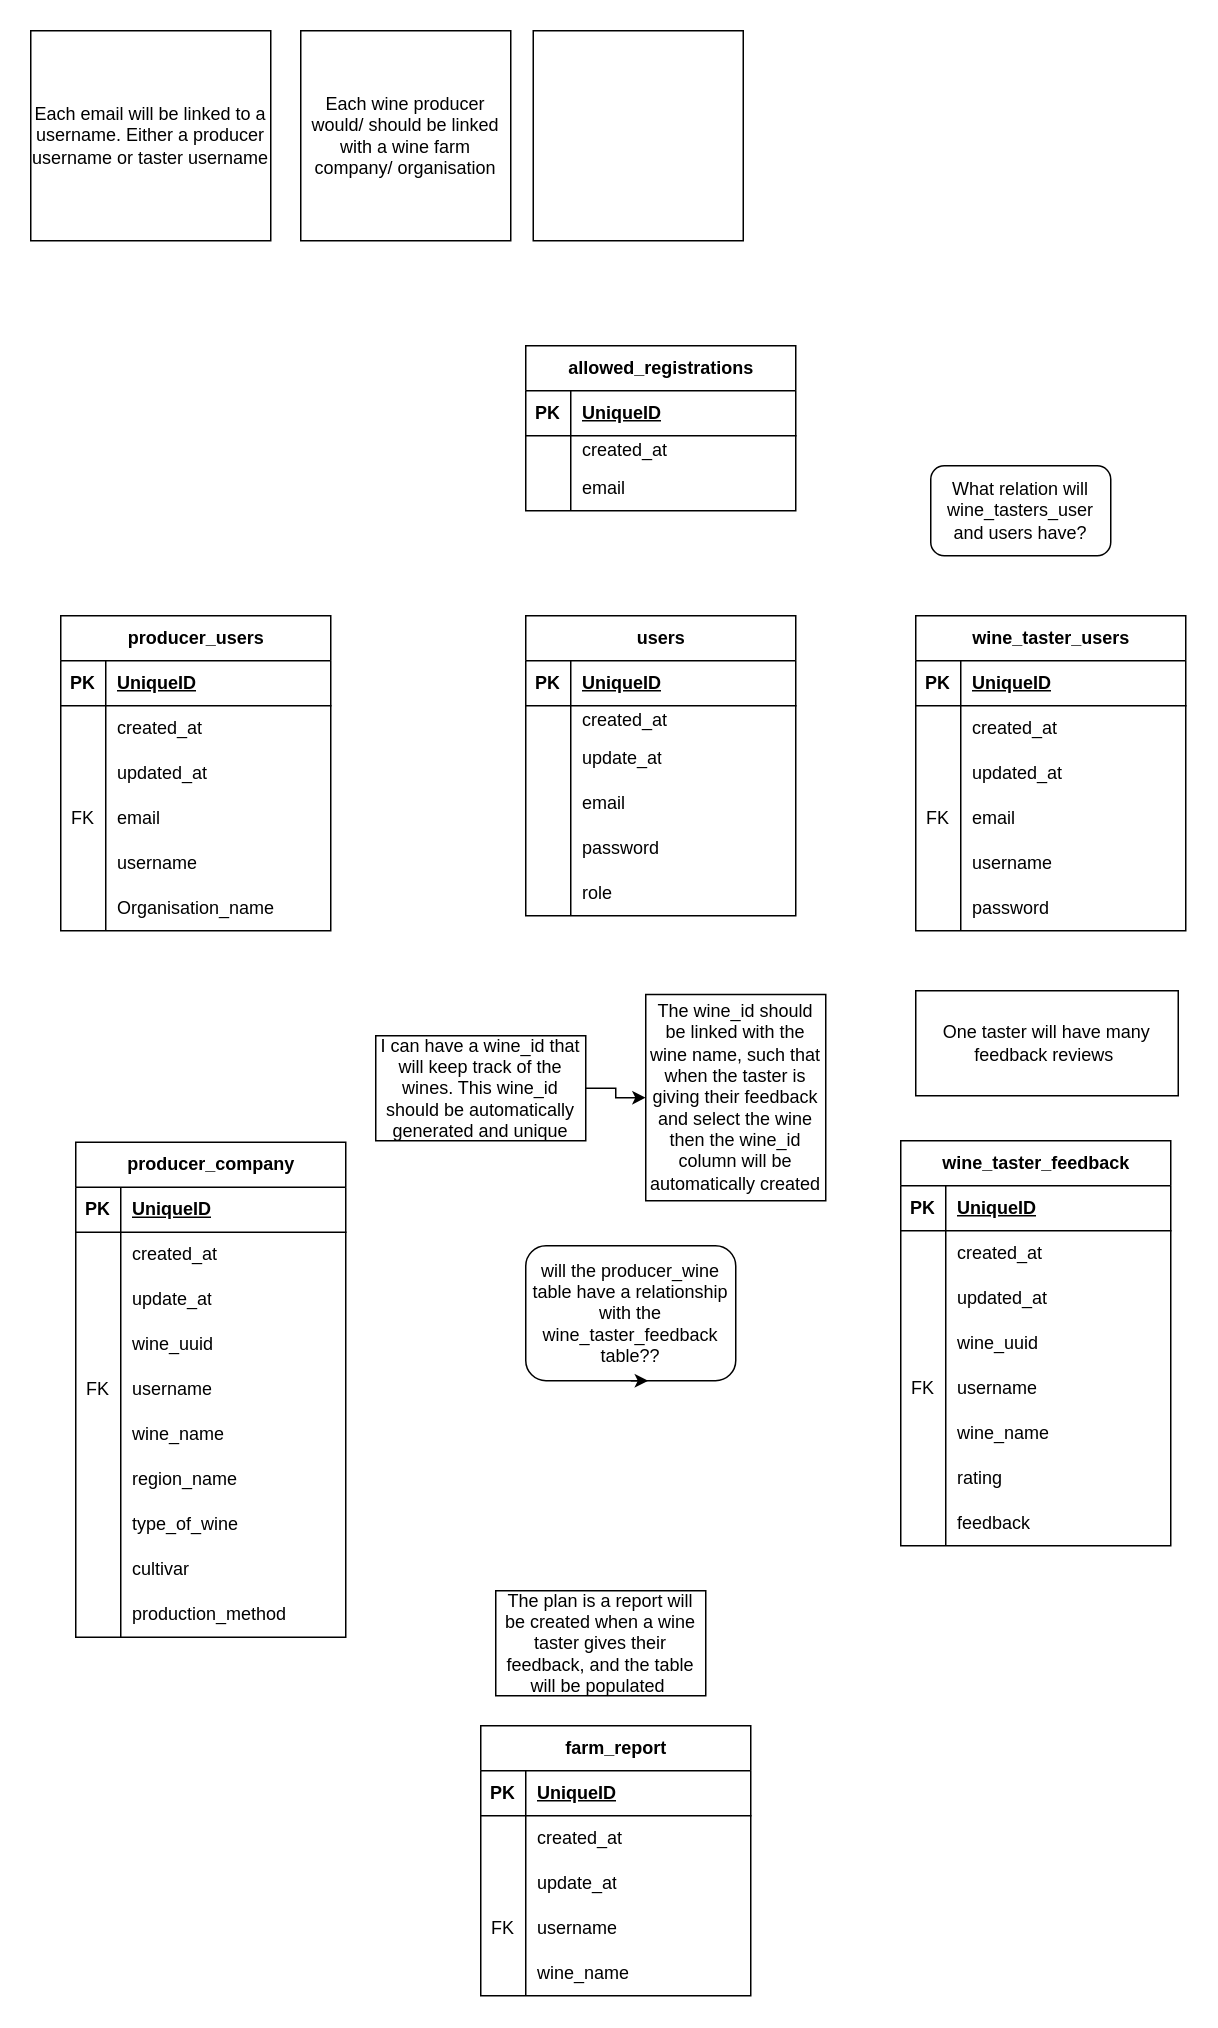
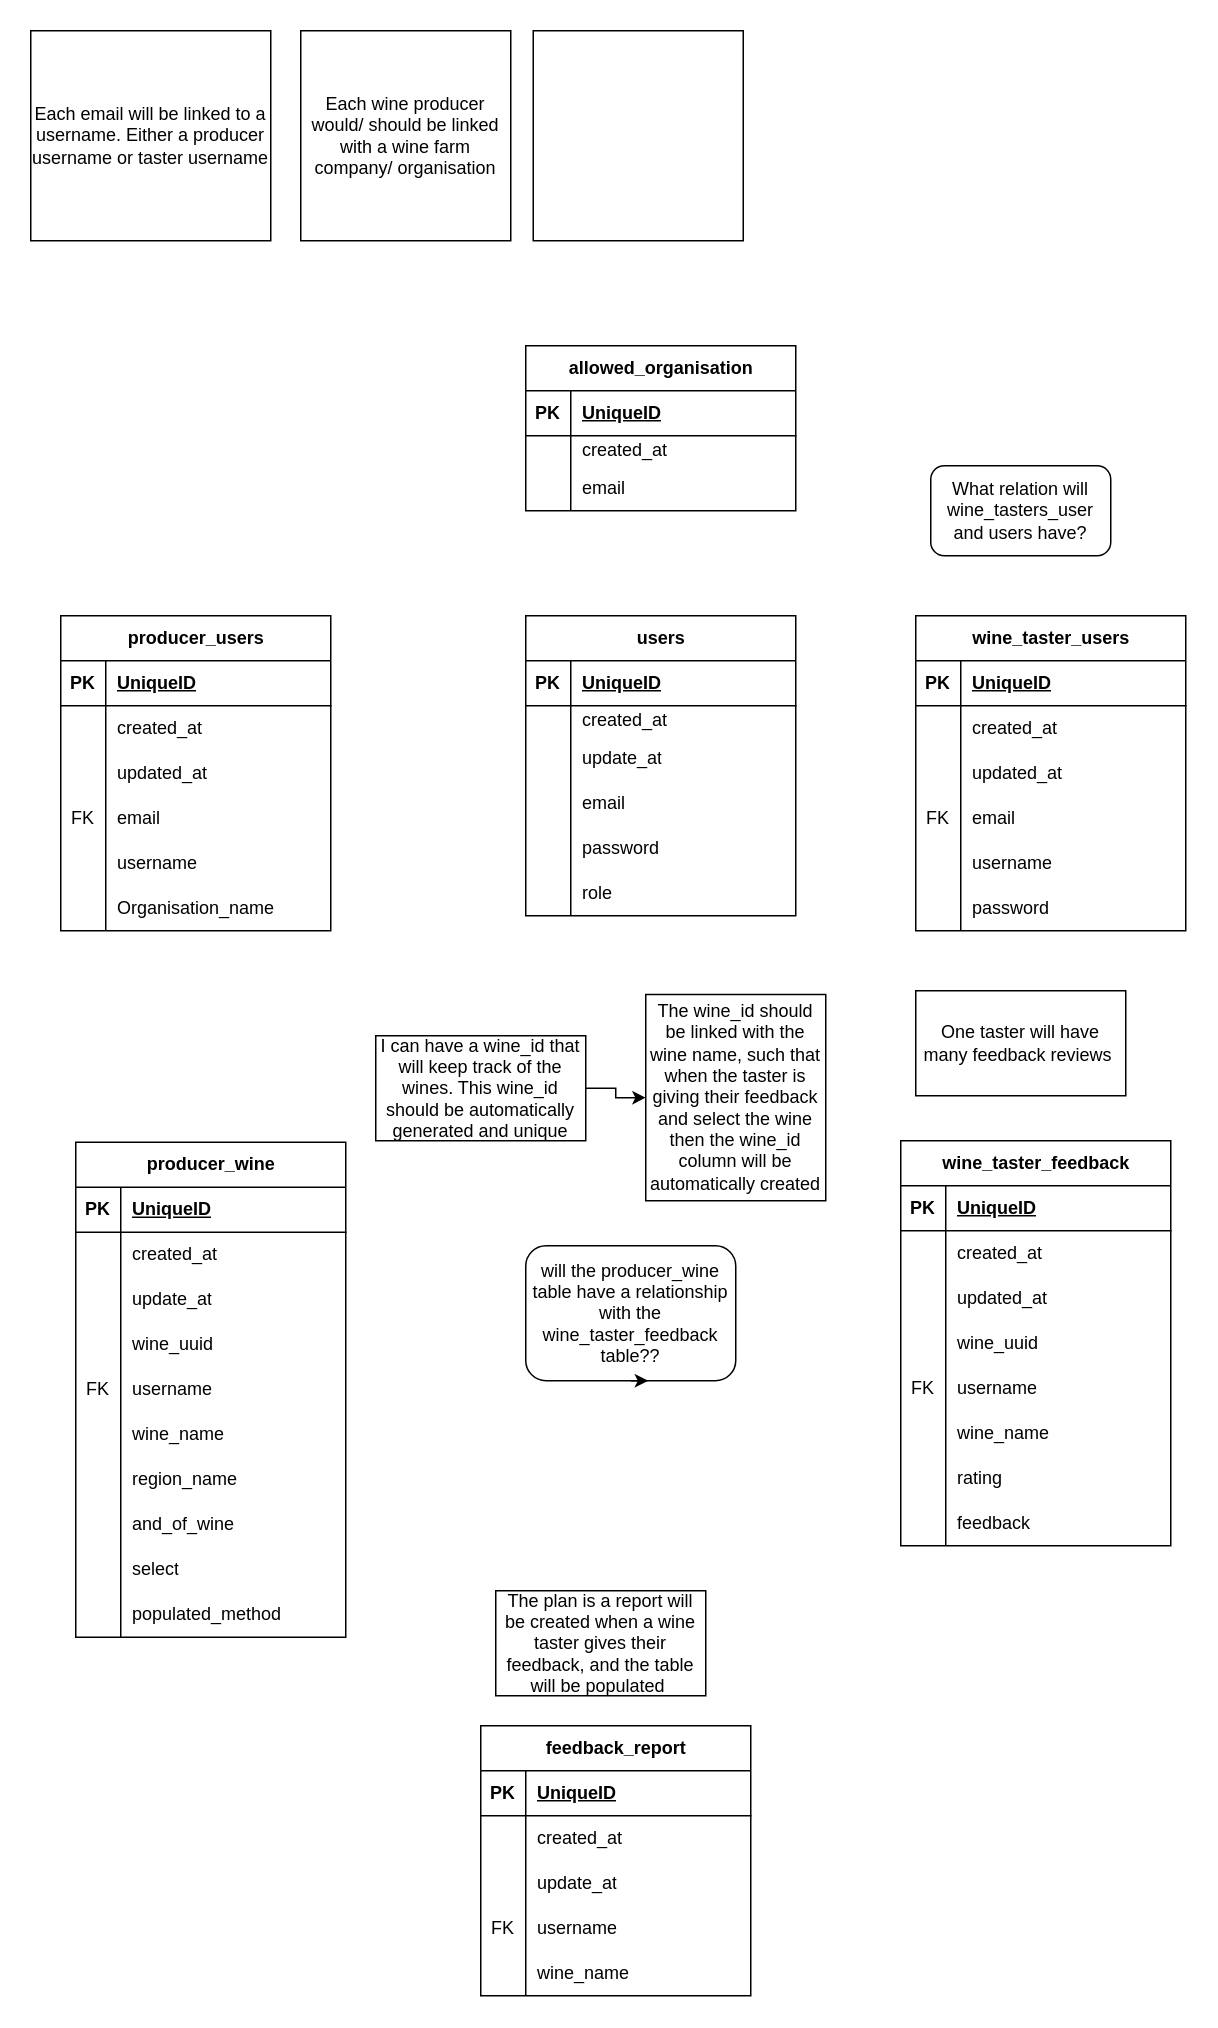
(662, 368) -> (662, 368)
(1047, 1043) -> (1021, 1043)
(212, 1165) -> (212, 1165)
(191, 1525) -> (186, 1525)
(168, 1570) -> (161, 1570)
(216, 1615) -> (211, 1615)
(617, 1748) -> (617, 1748)
